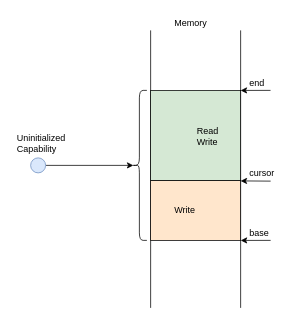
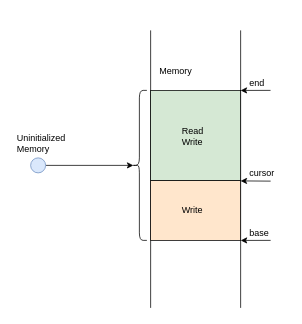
(195, 23) -> (180, 72)
(210, 135) -> (195, 135)
(44, 144) -> (44, 144)
(188, 210) -> (195, 210)
